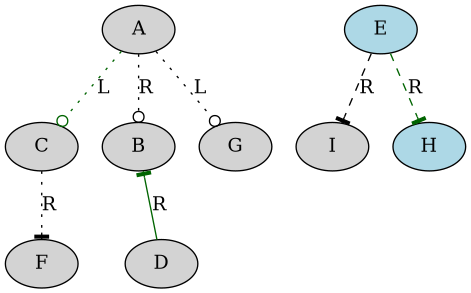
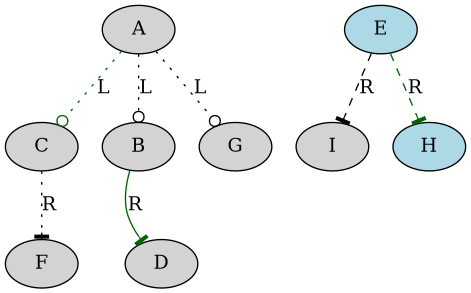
(146, 88) -> (146, 88)
(151, 209) -> (126, 205)
